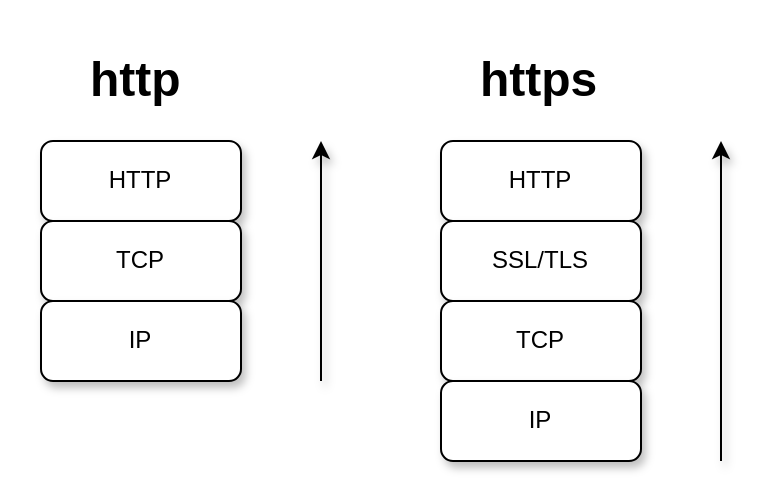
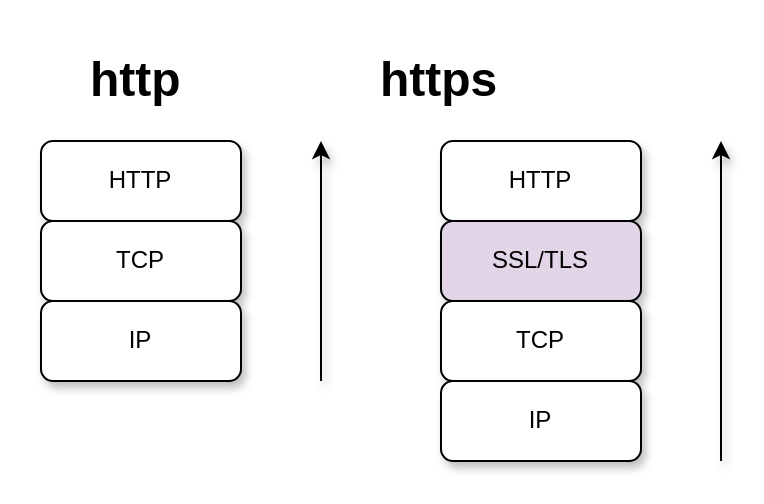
(541, 81) -> (441, 81)
(541, 261) -> (541, 261)
